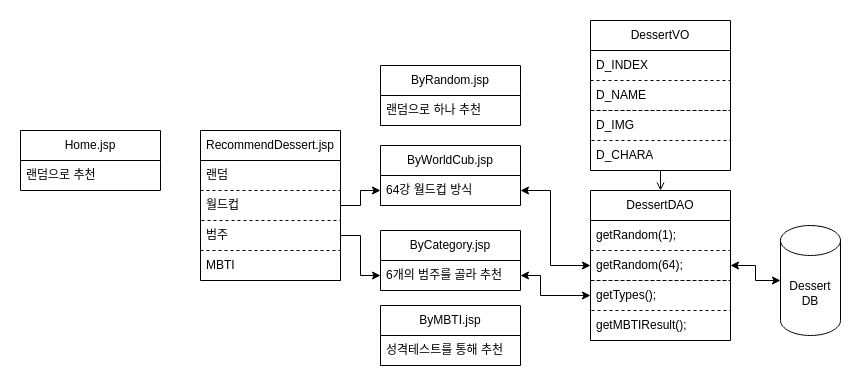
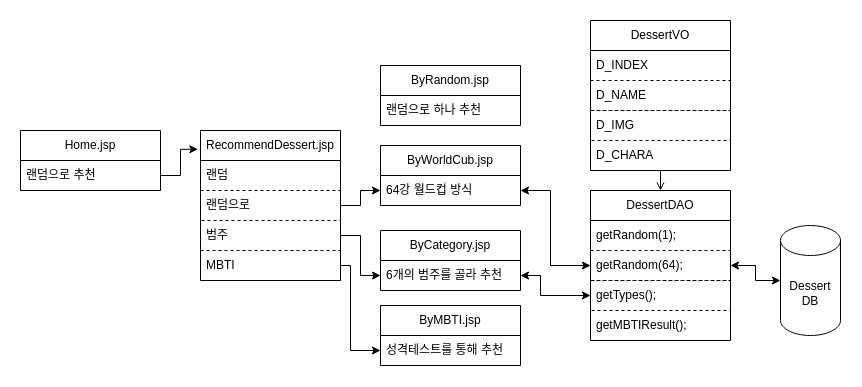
none -> (181, 167)
(225, 206) -> (231, 206)
none -> (351, 315)
